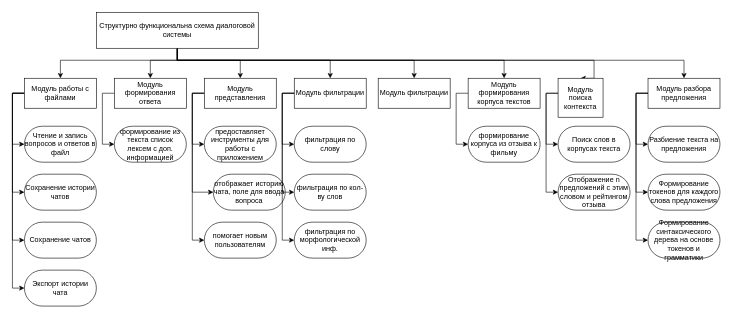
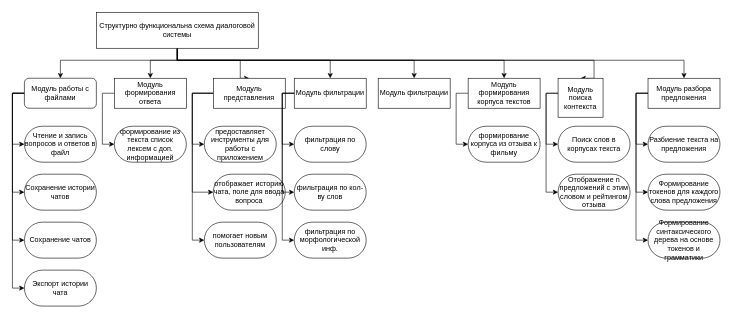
(60, 93) -> (60, 93)
(240, 93) -> (249, 93)
